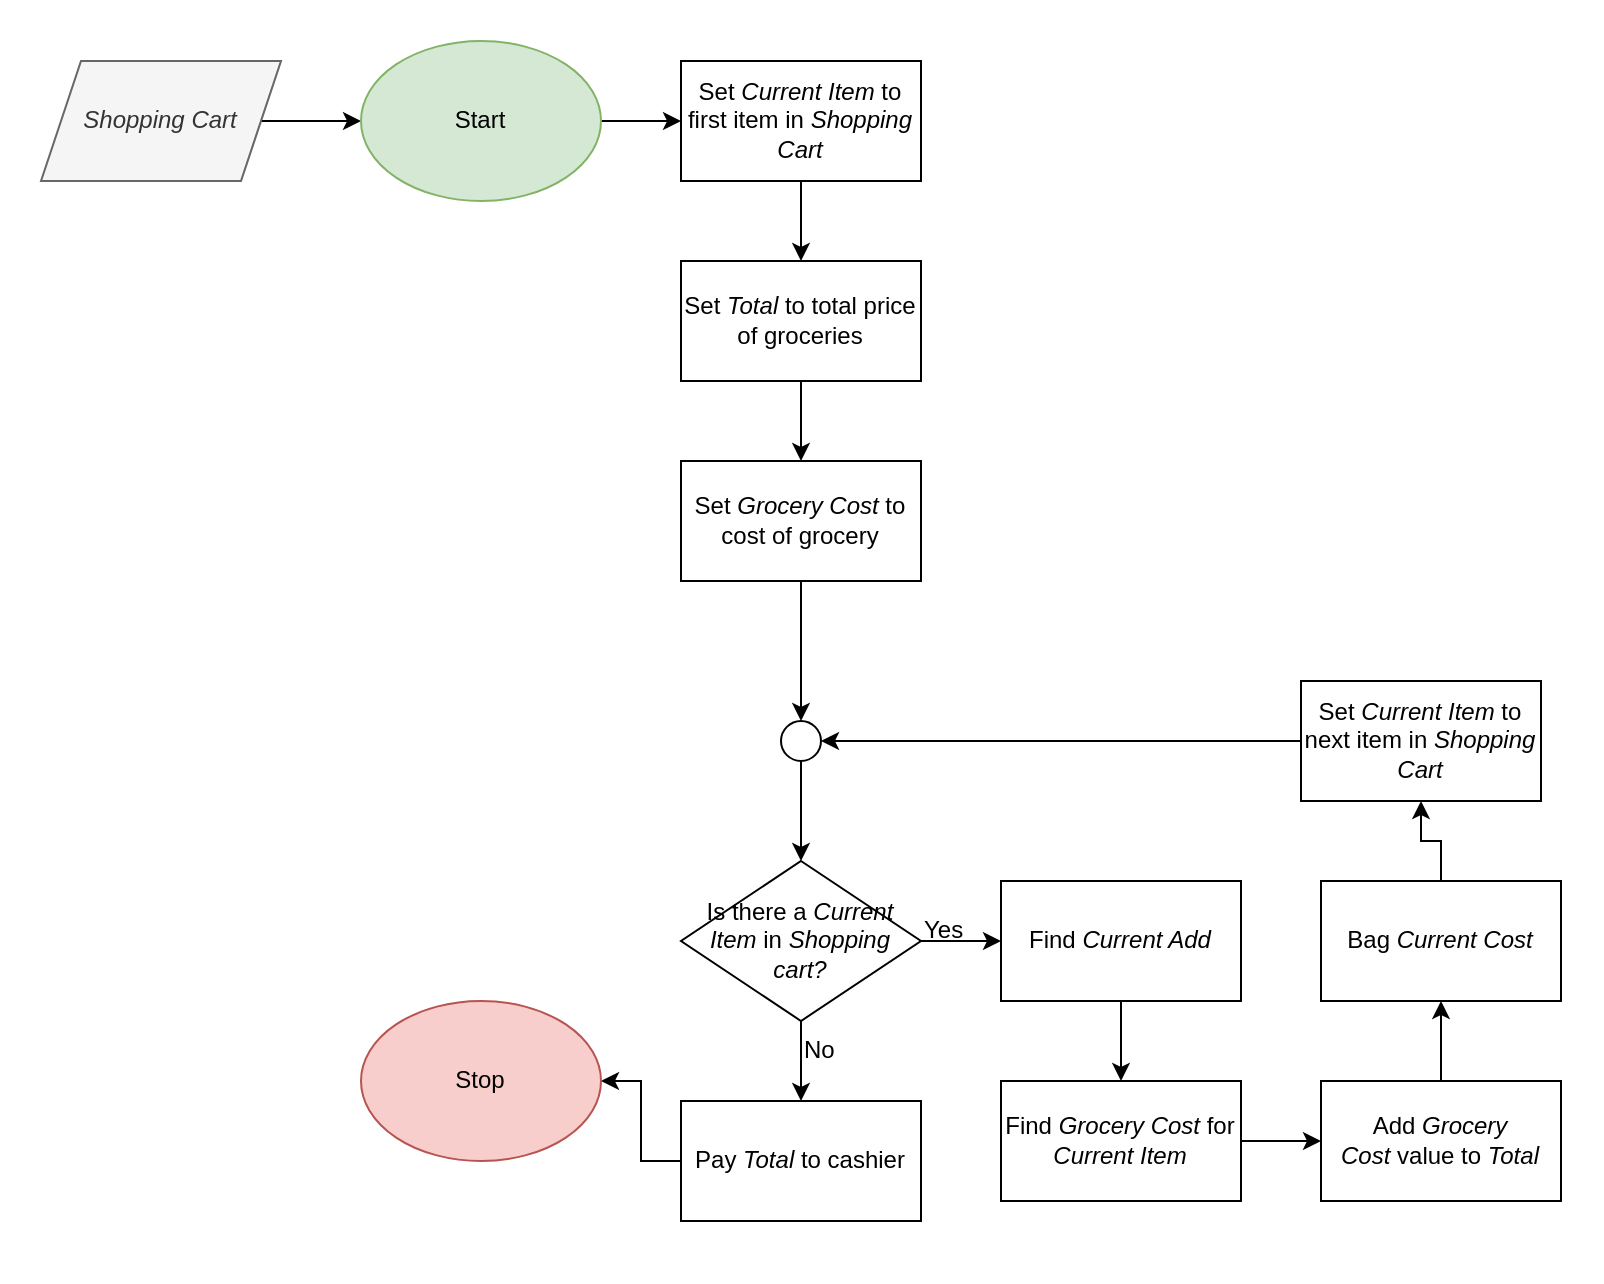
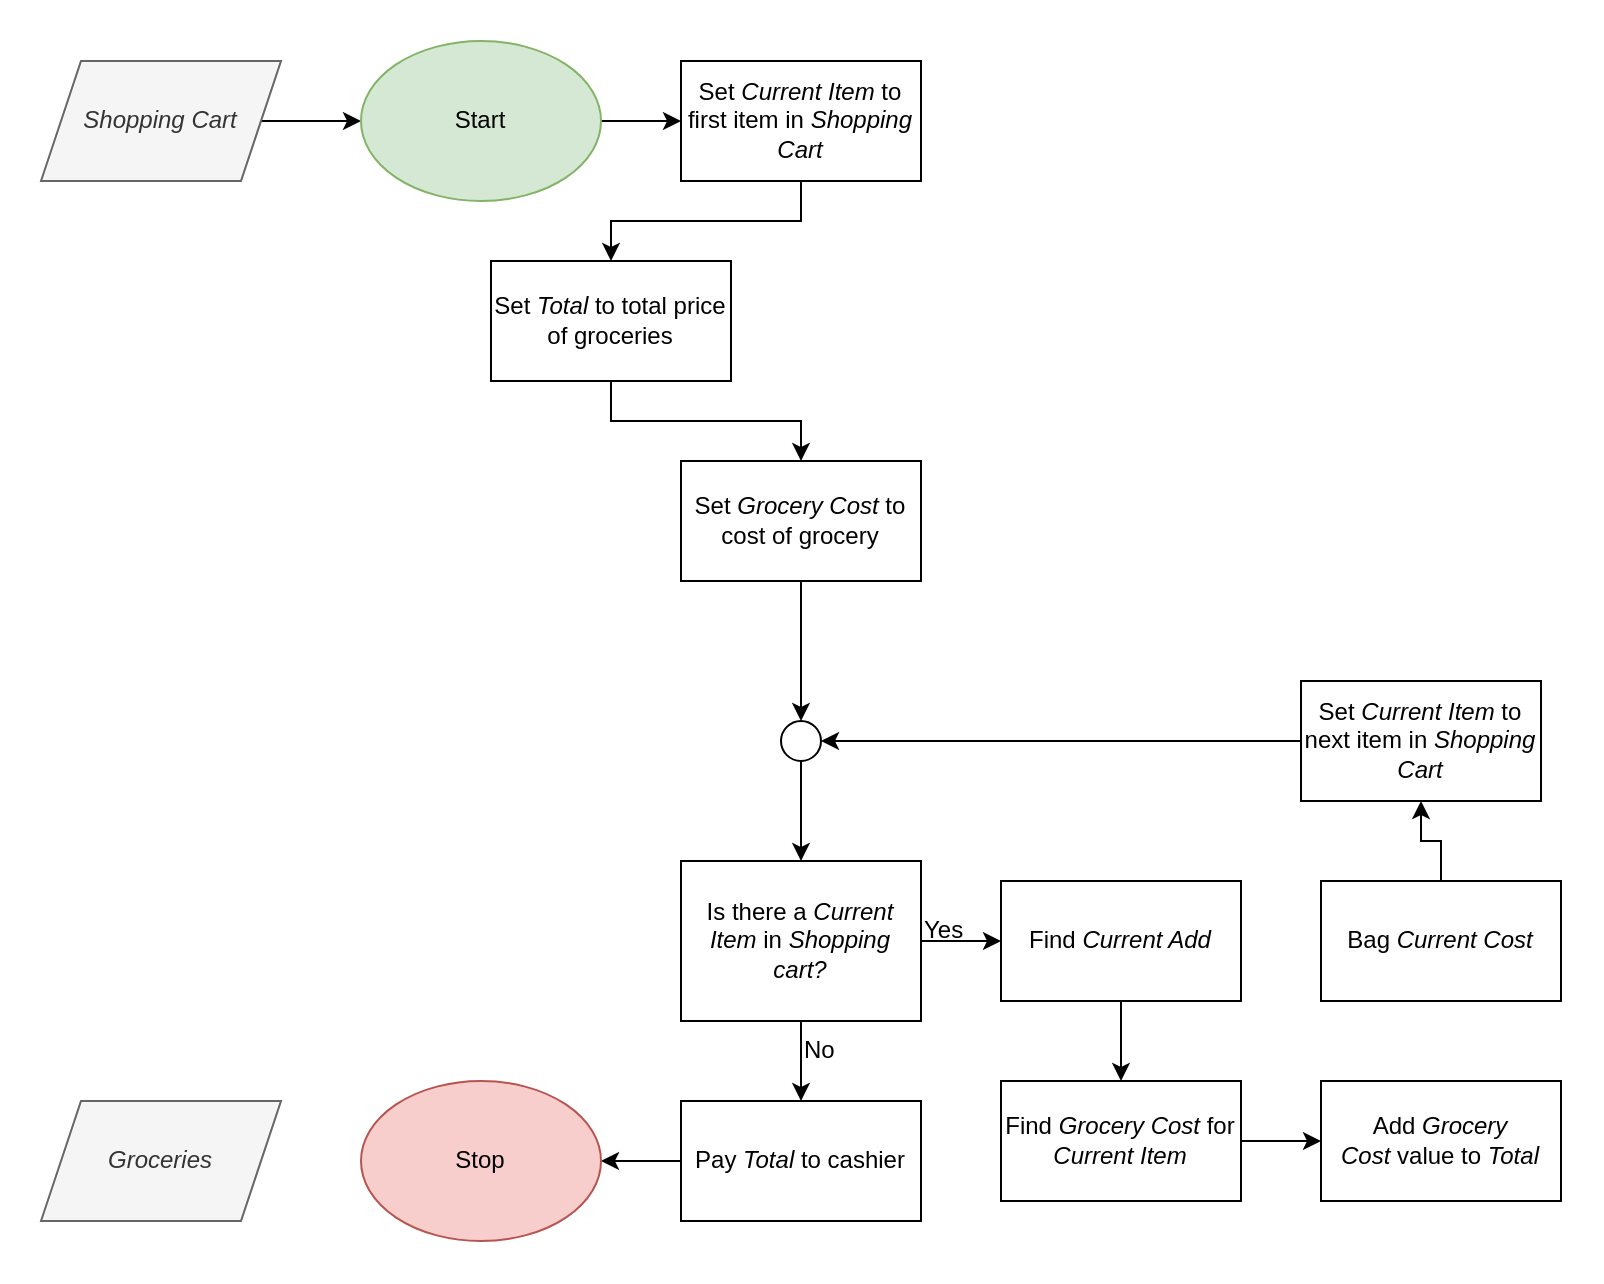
(801, 321) -> (611, 321)
(801, 941) -> (801, 941)
(1441, 1048) -> none
(481, 1081) -> (481, 1161)
none -> (161, 1161)
